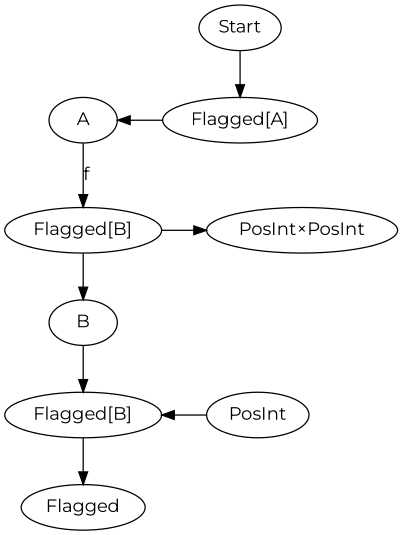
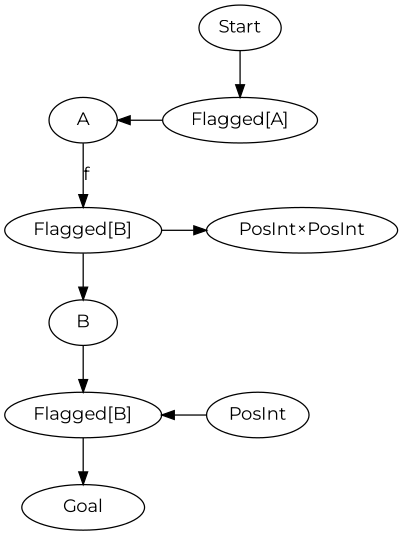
(83, 507) -> (83, 507)
